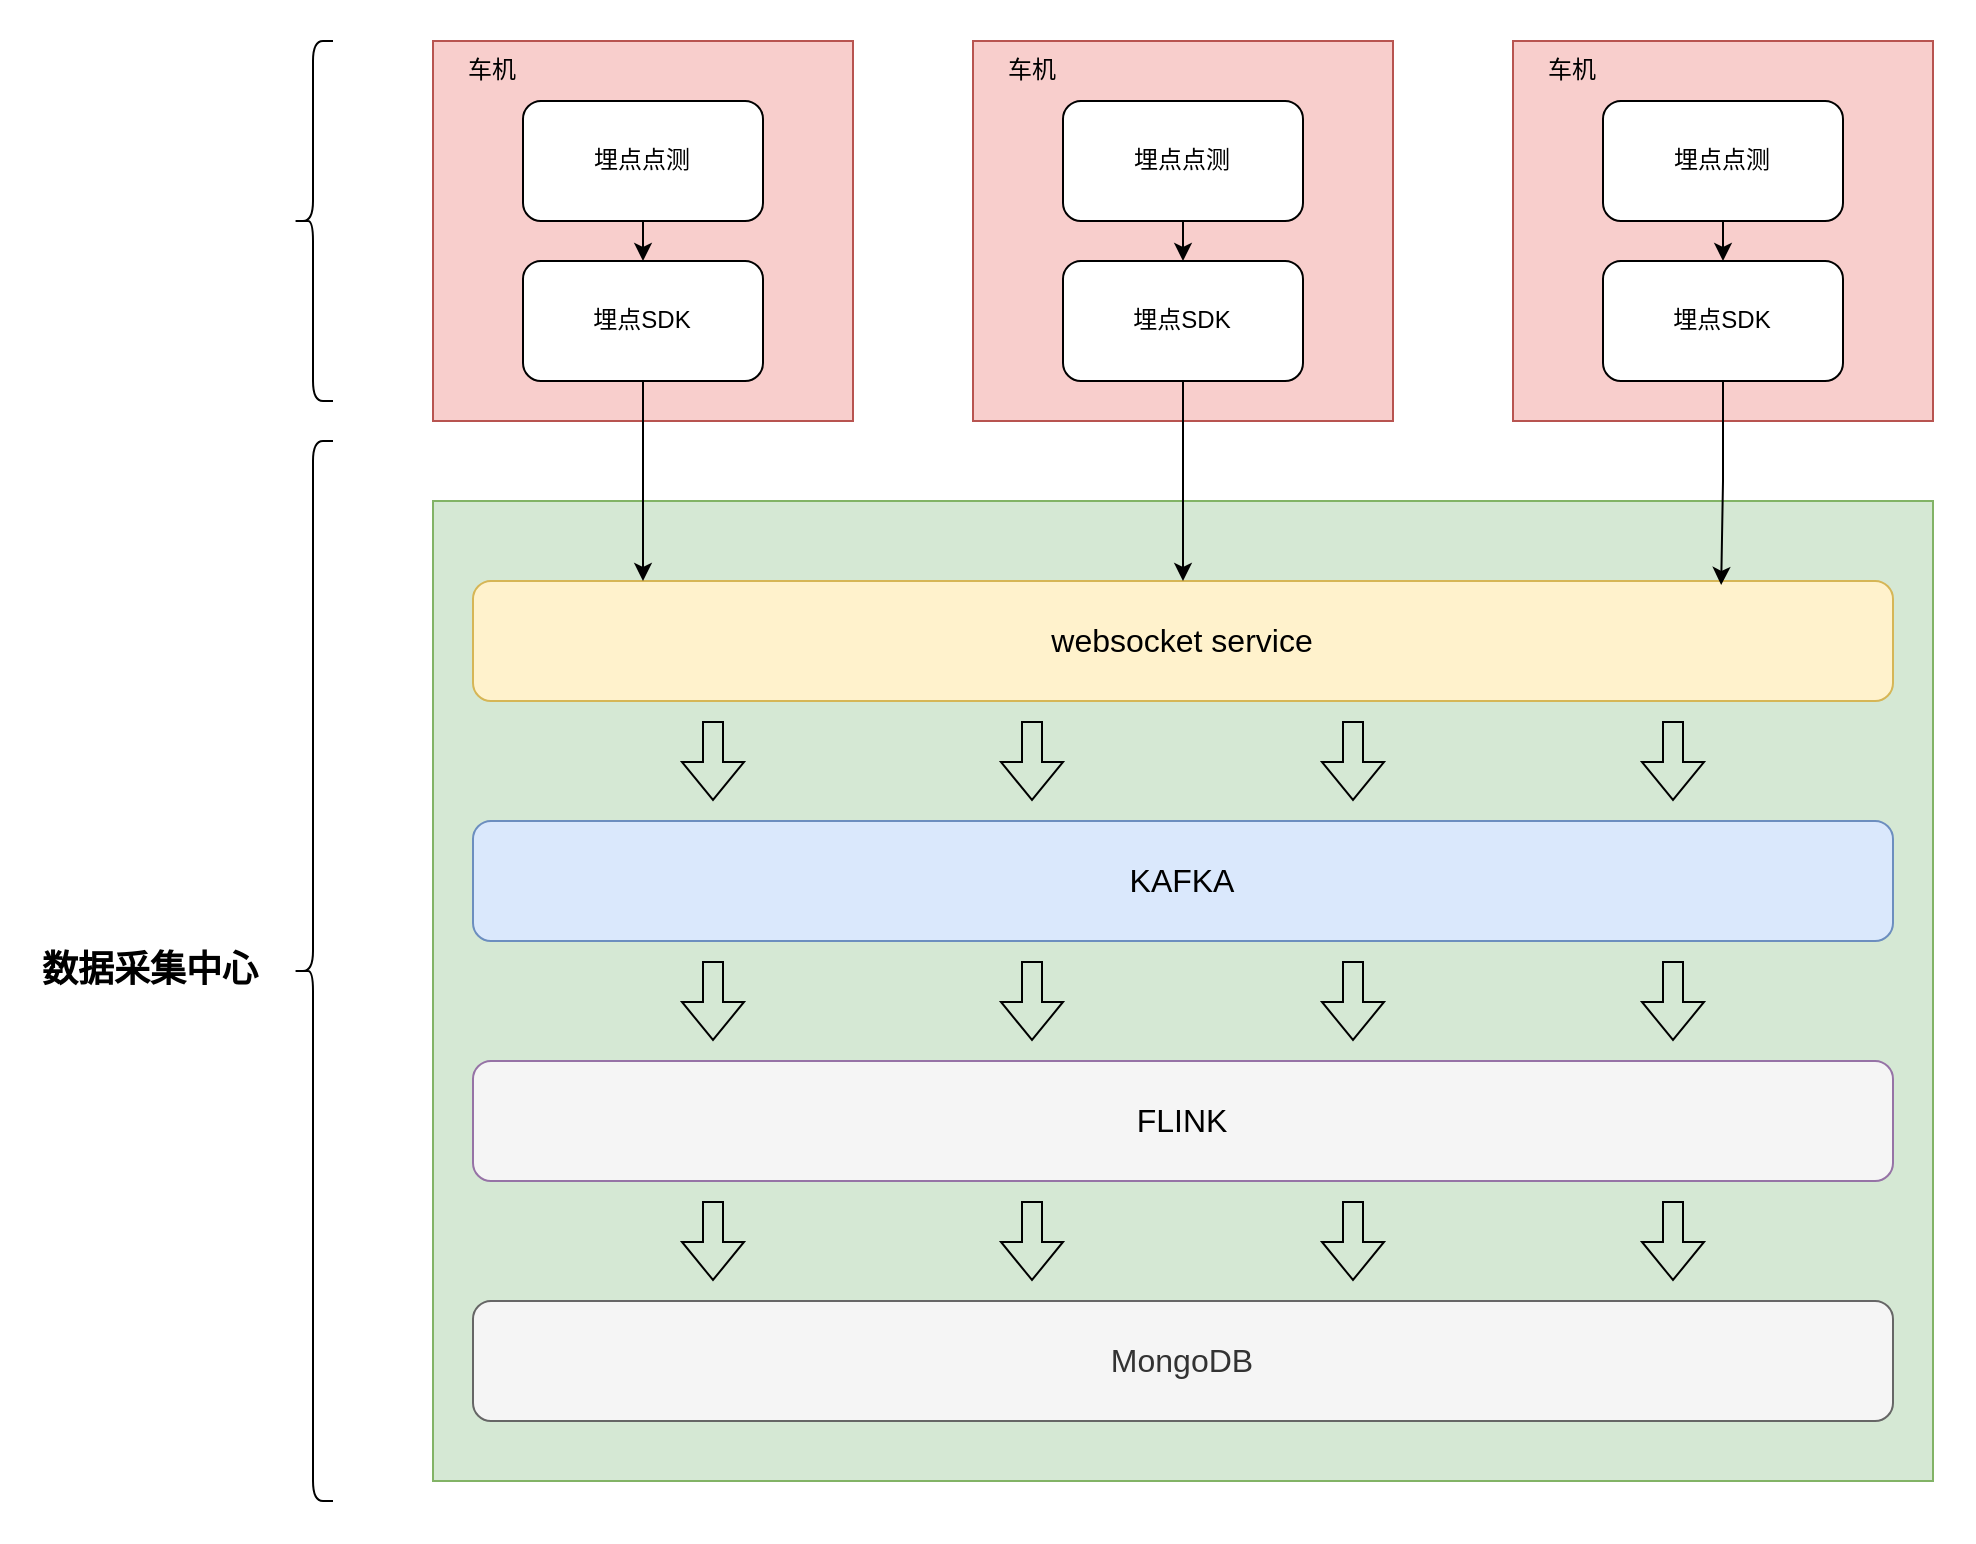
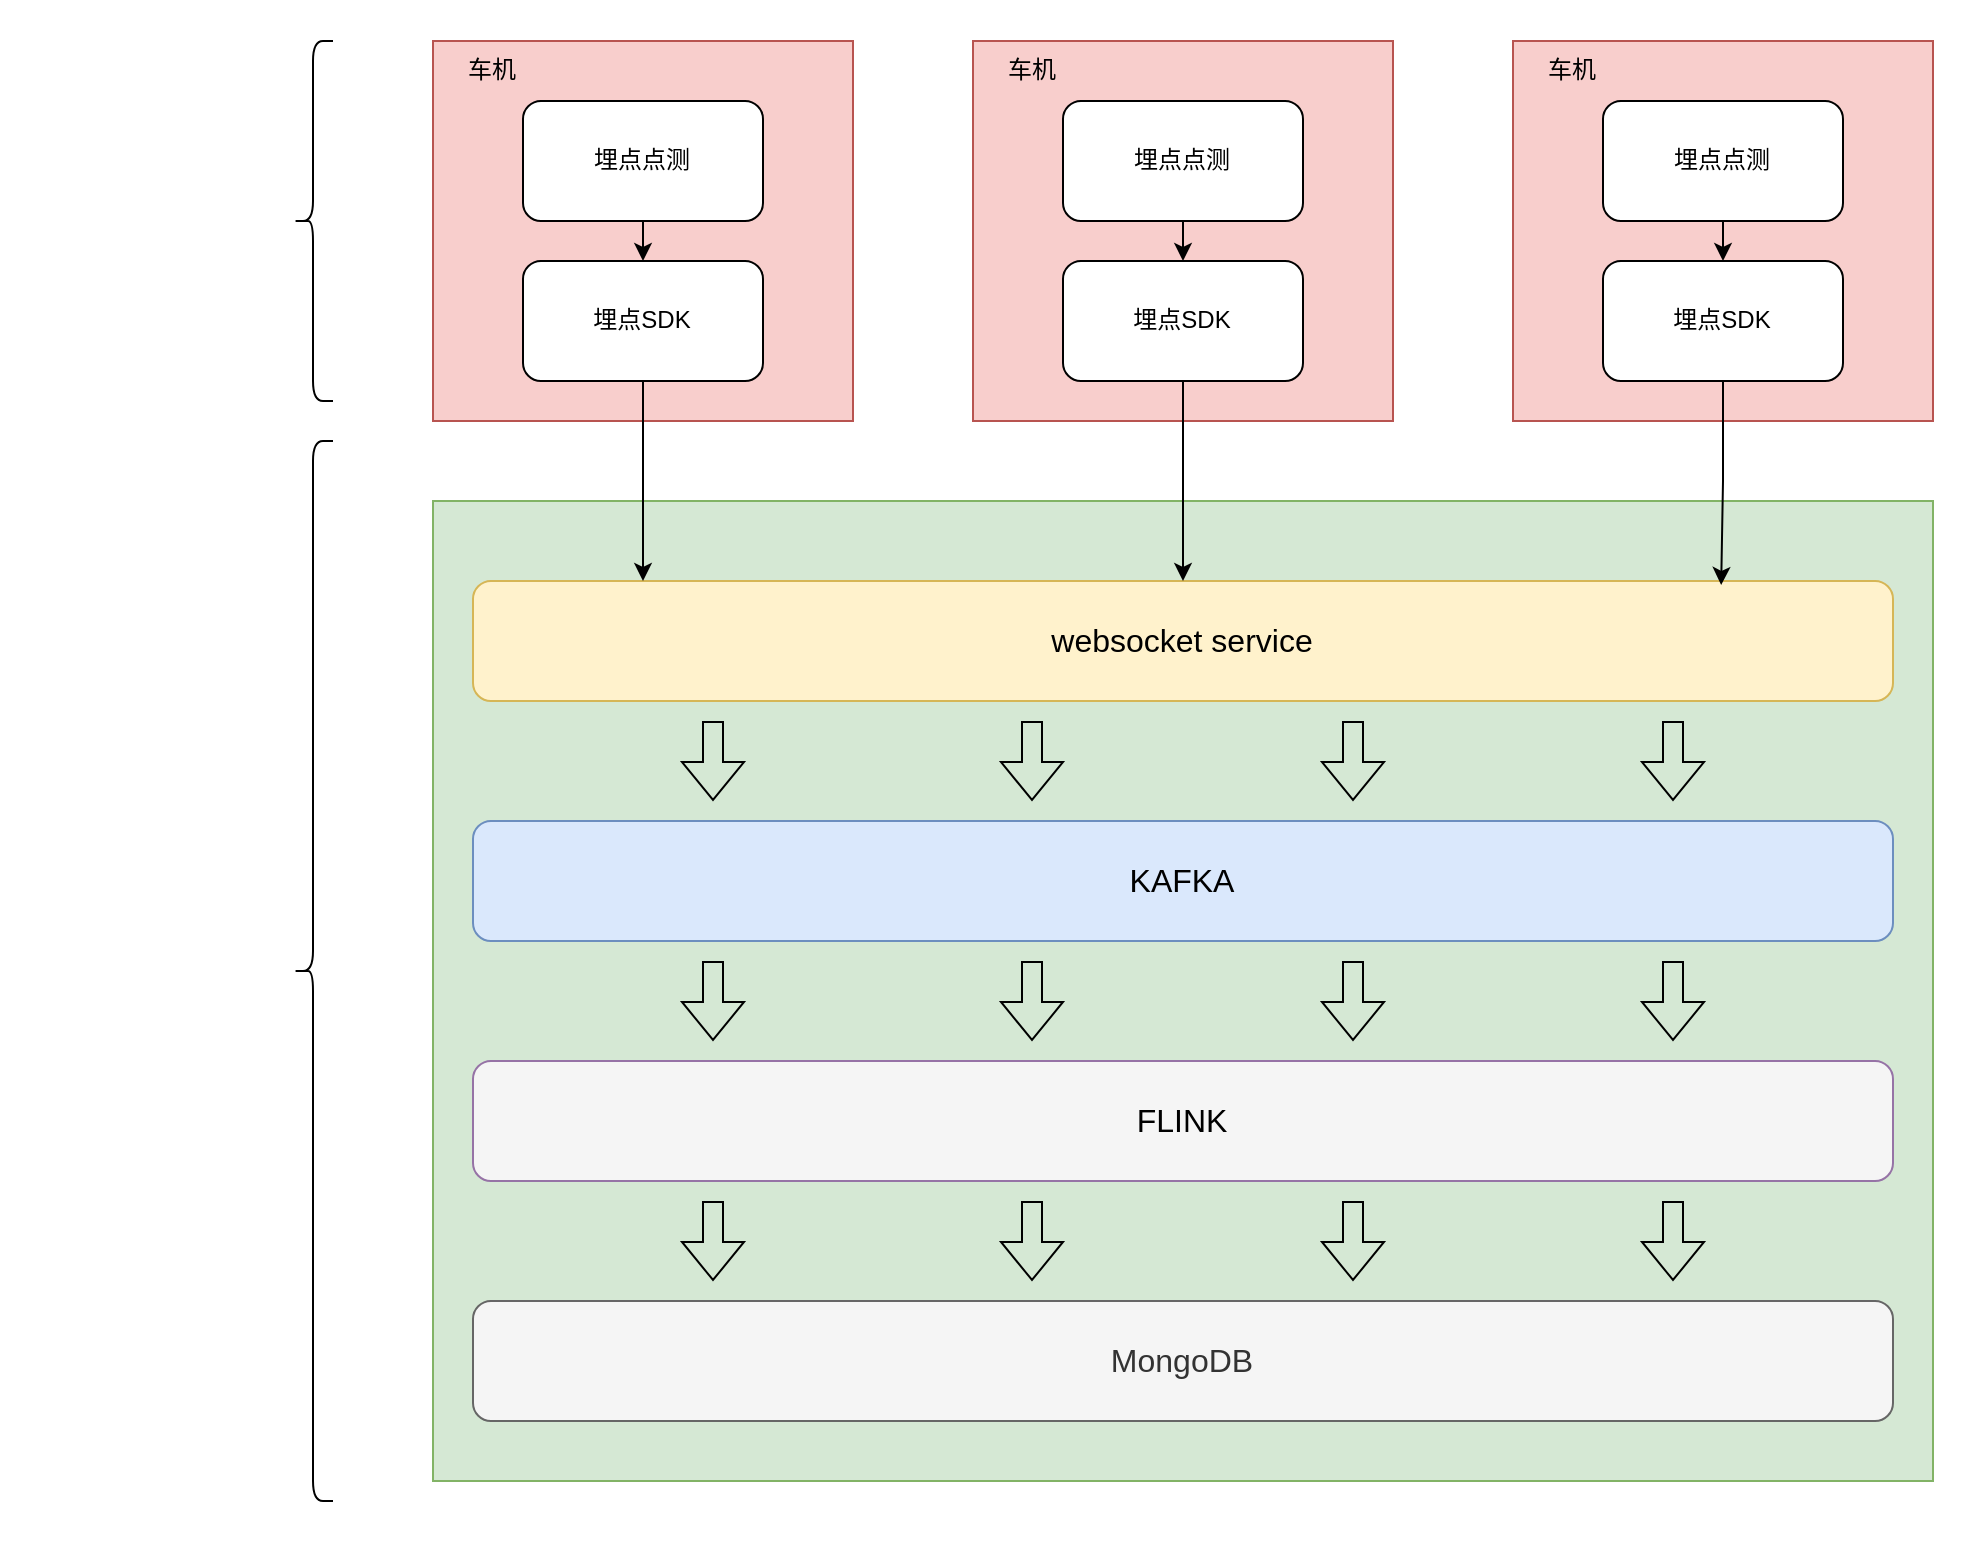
(151, 971) -> none
